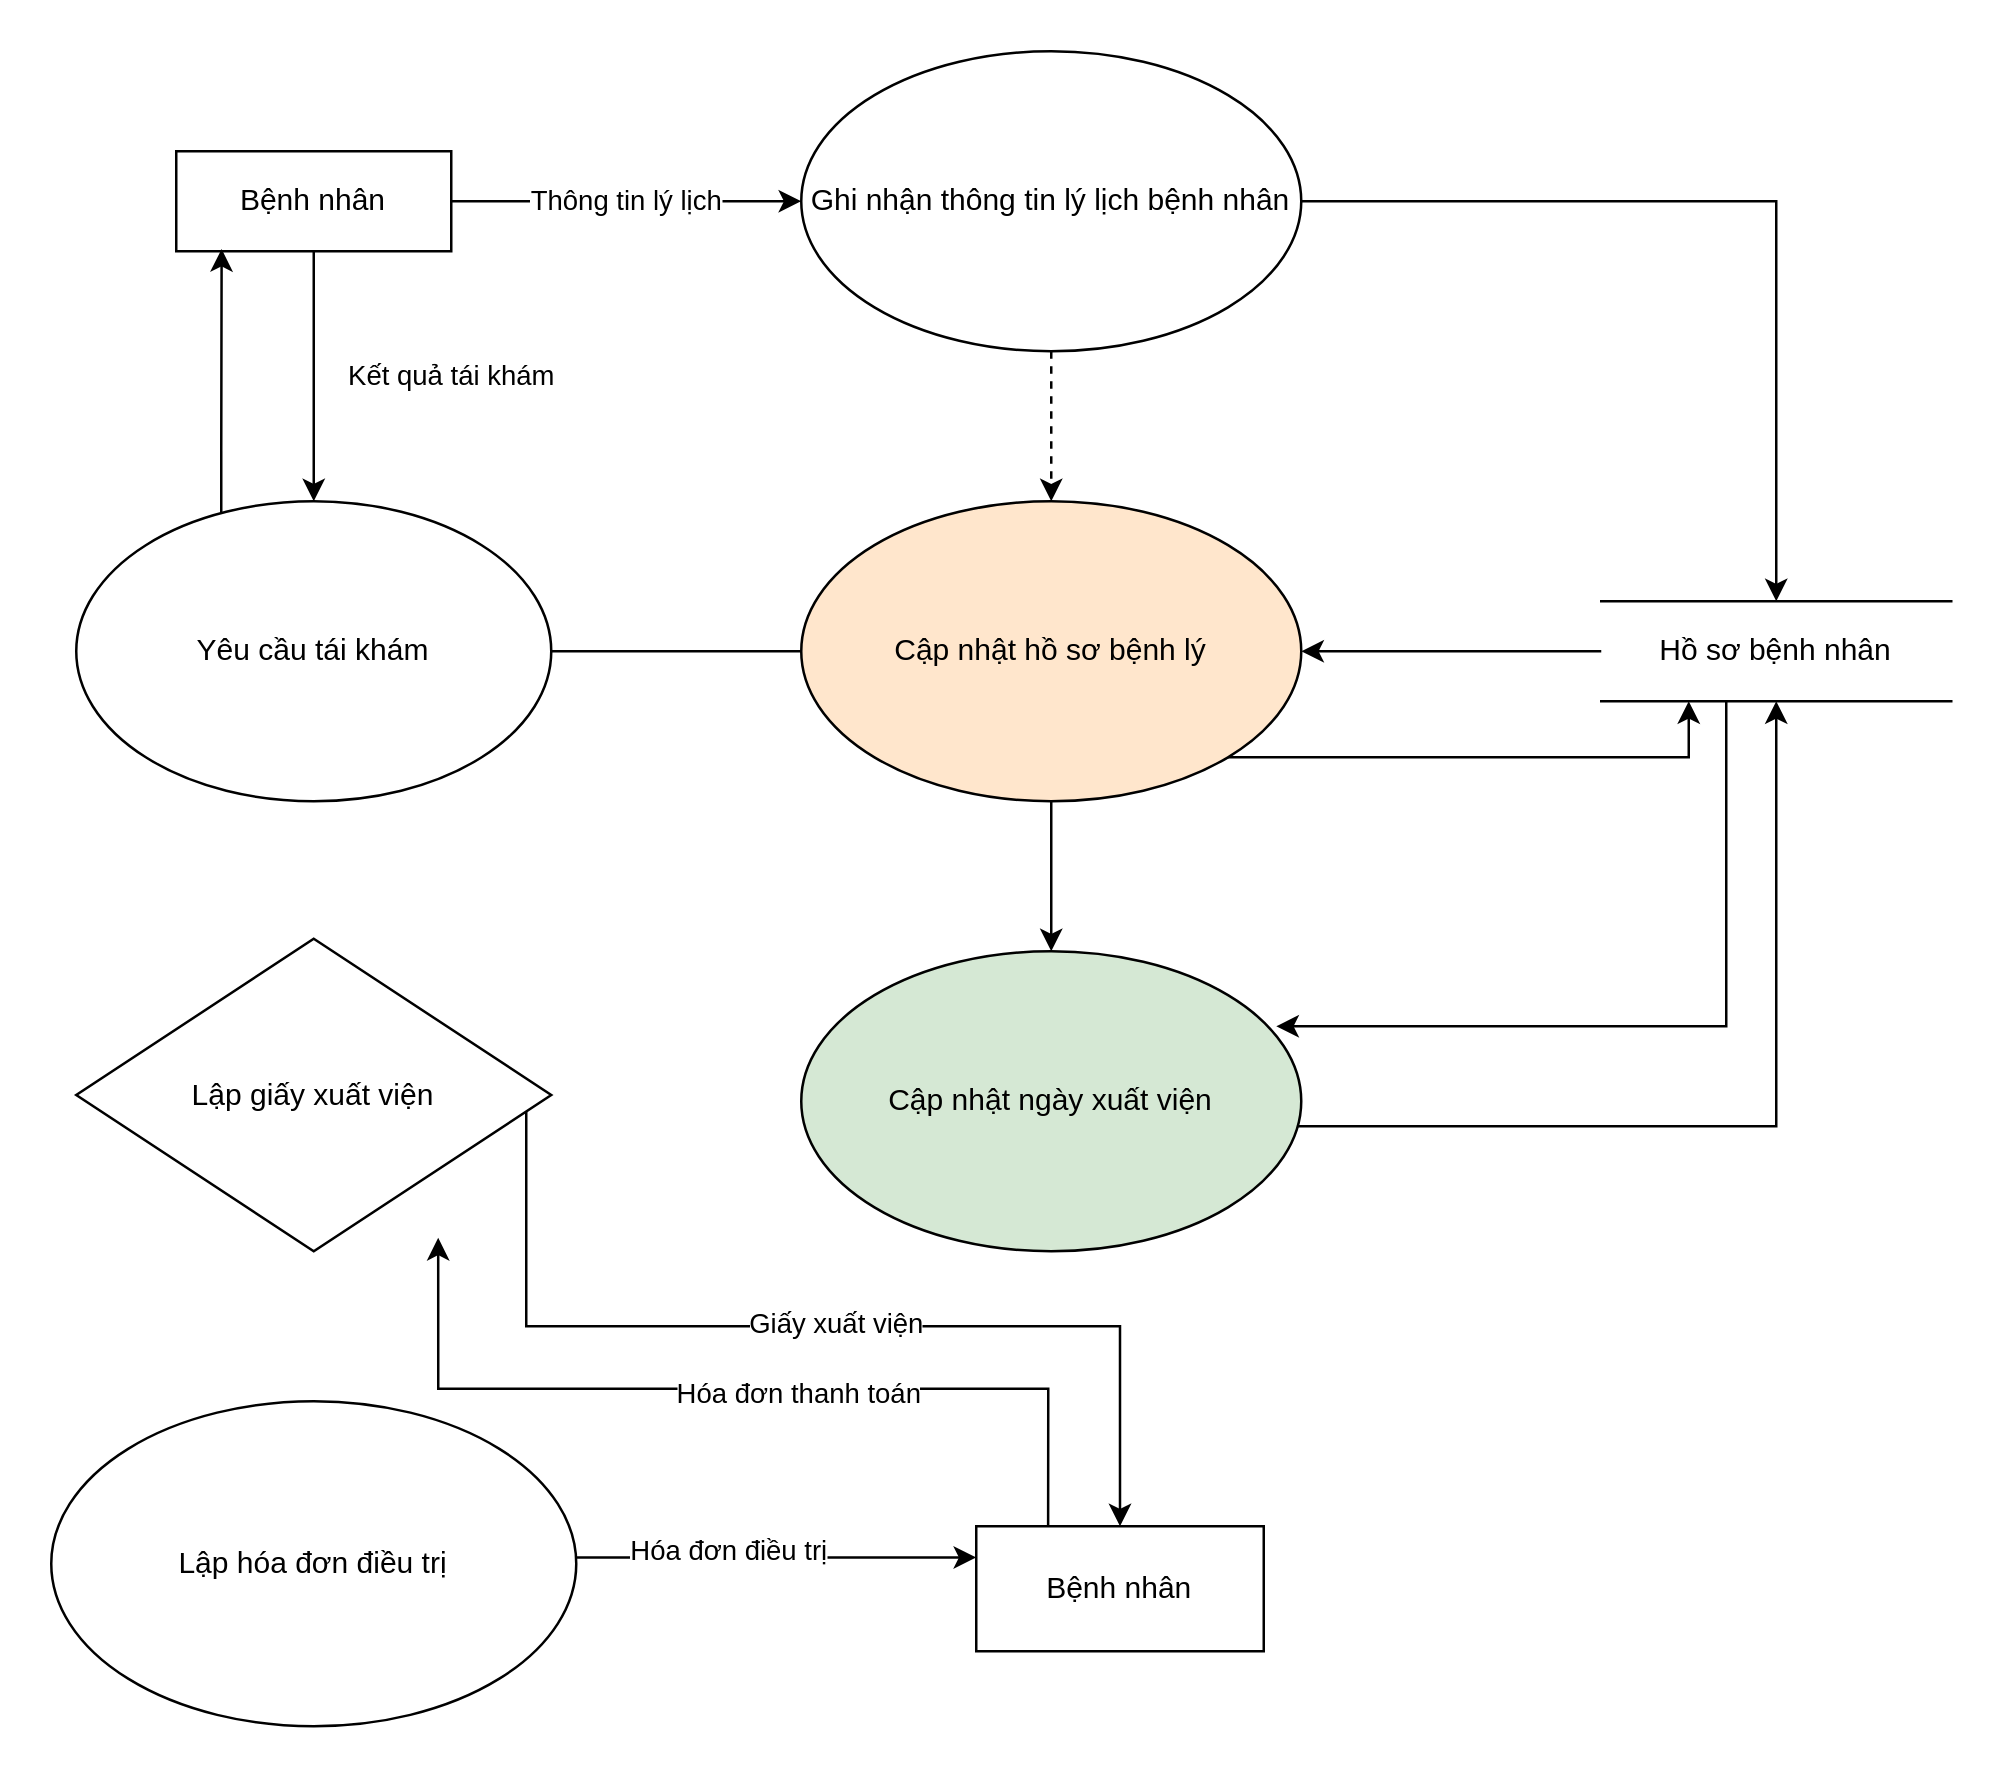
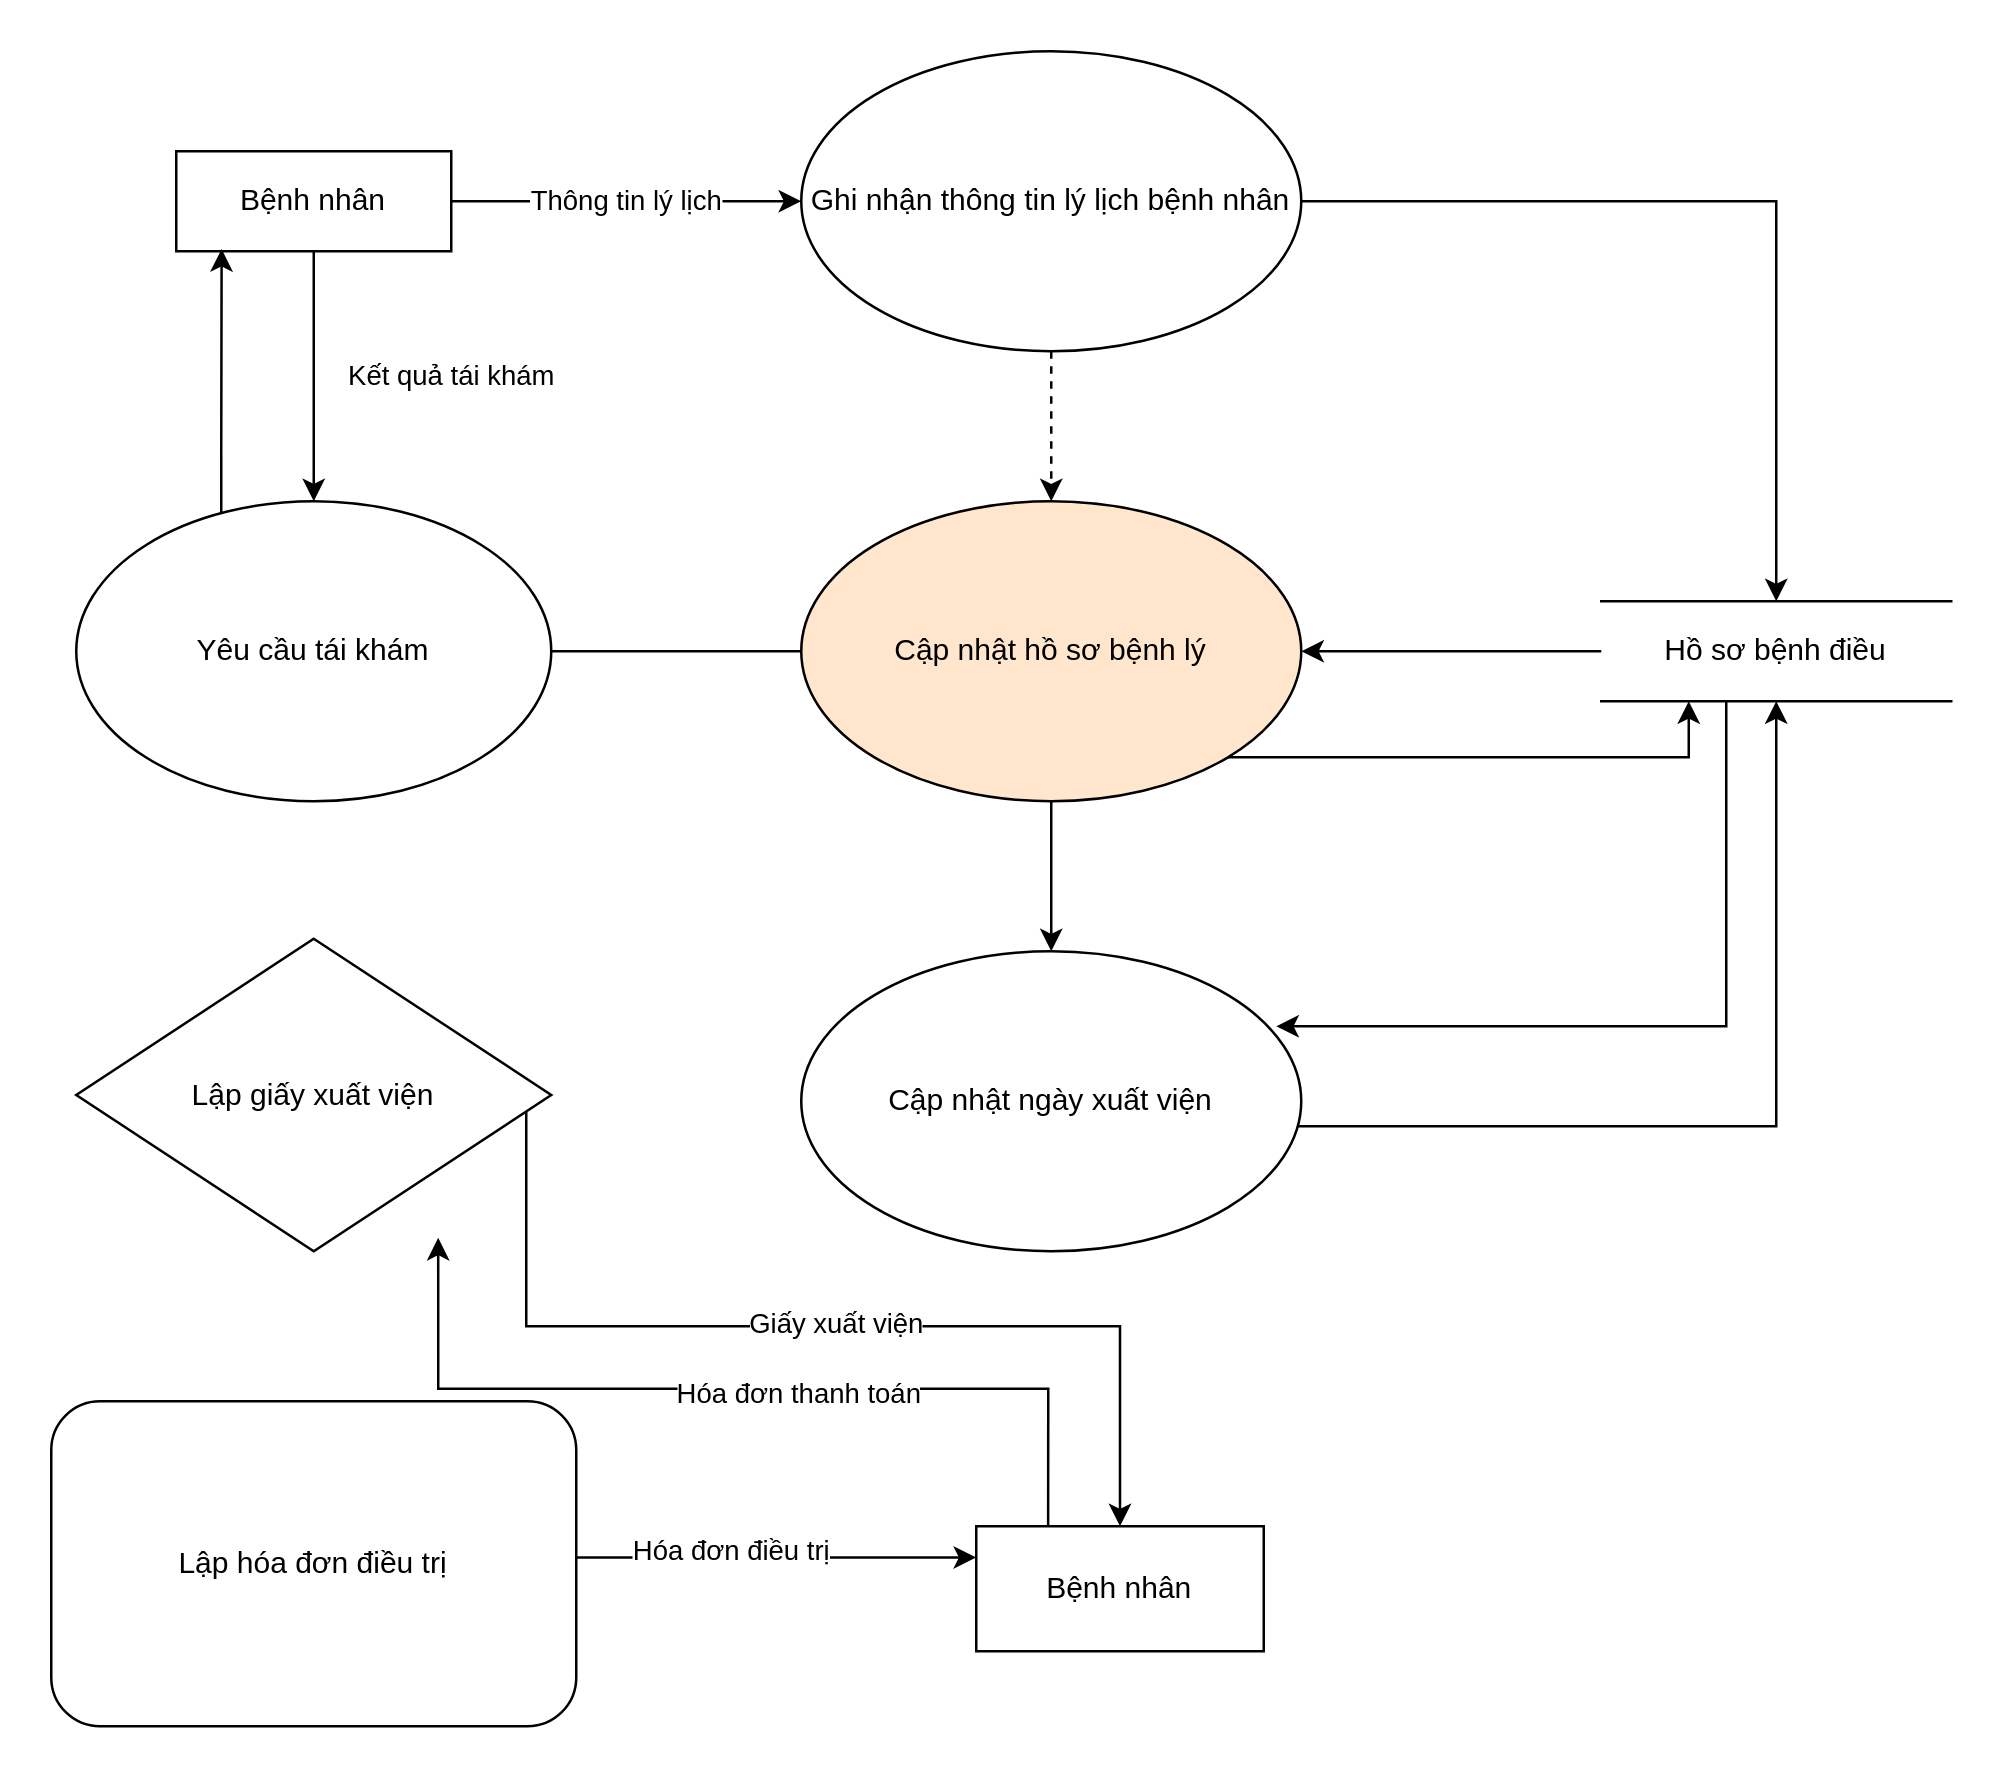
(1776, 651) -> (1776, 651)
(1051, 1101) -> (1051, 1101)
(314, 1564) -> (314, 1564)
